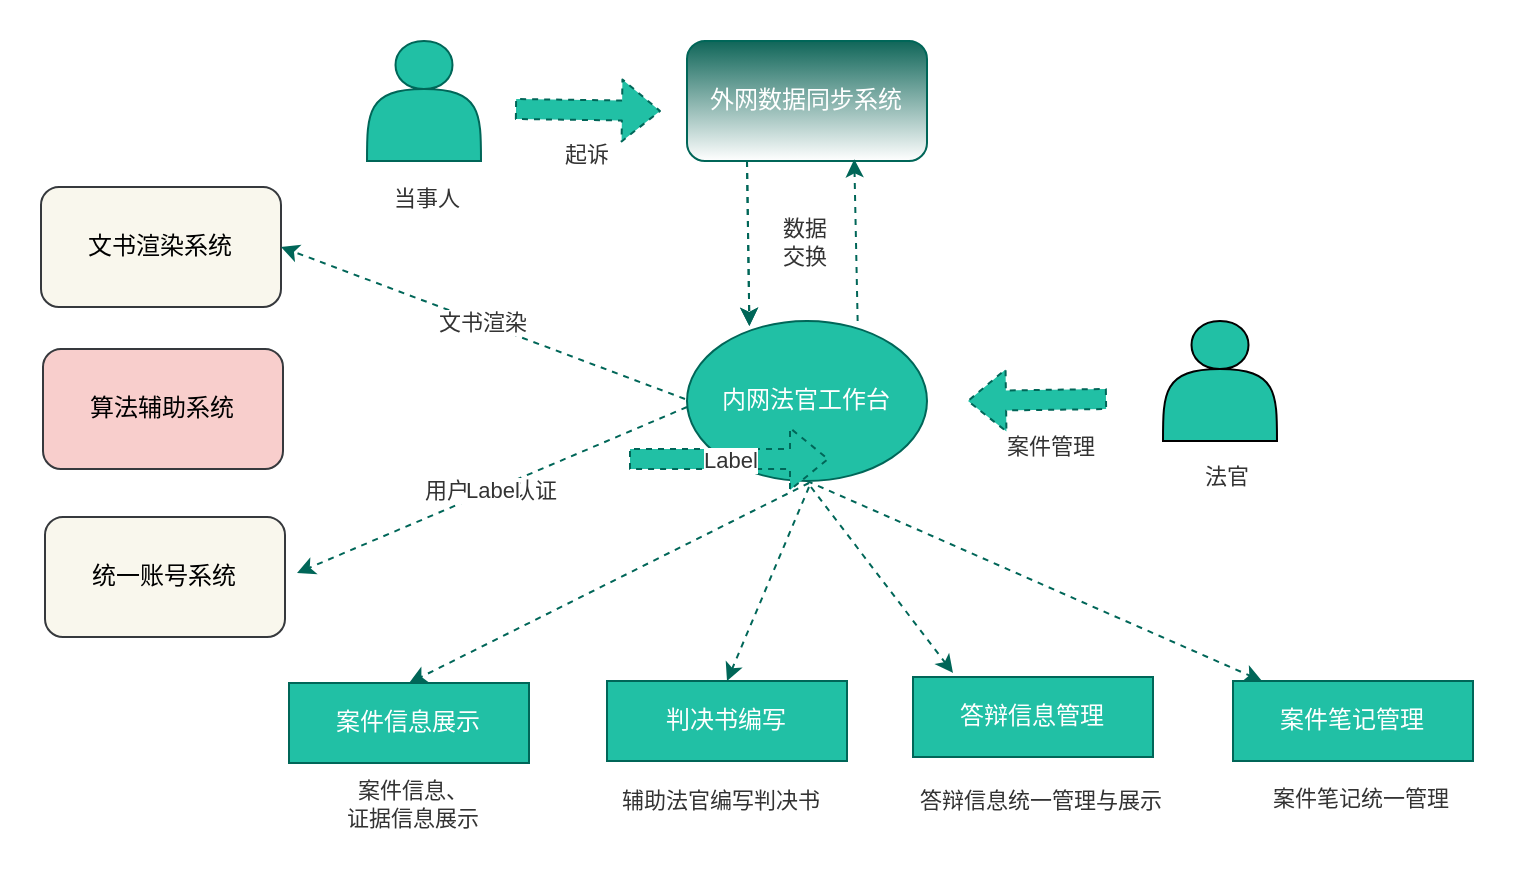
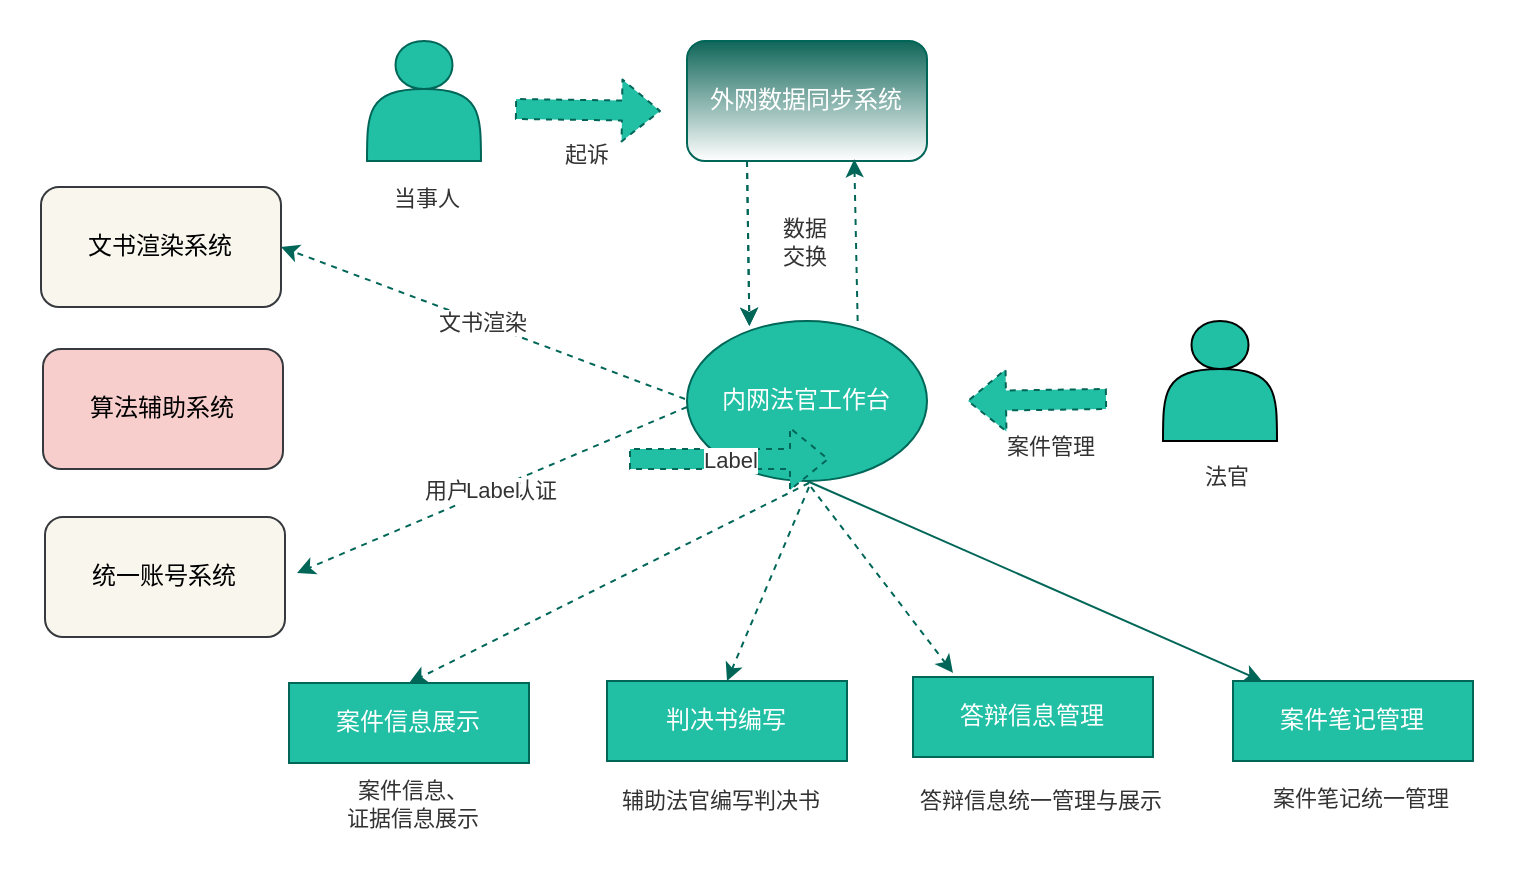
(1028, 578) -> (1028, 578)
